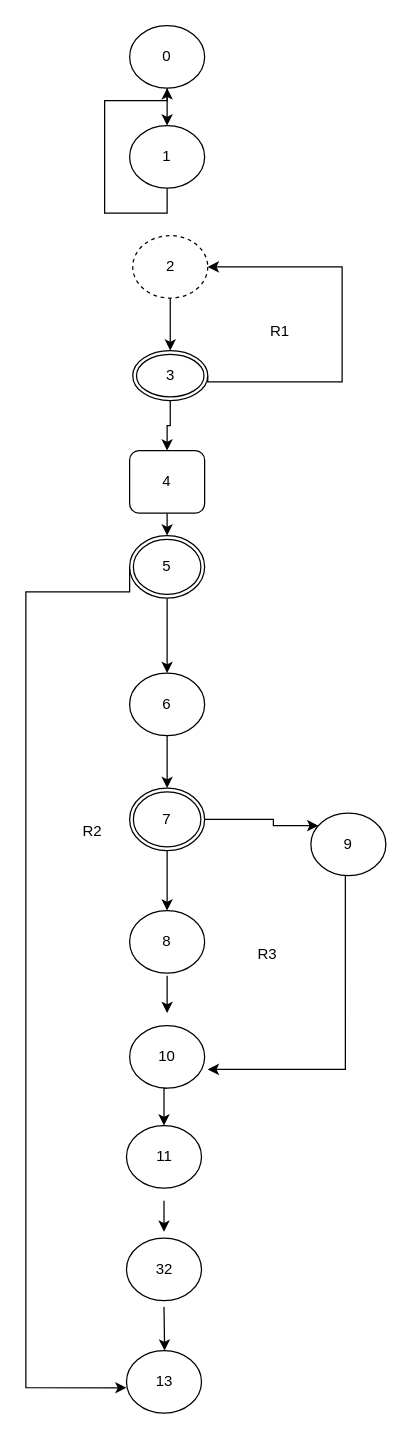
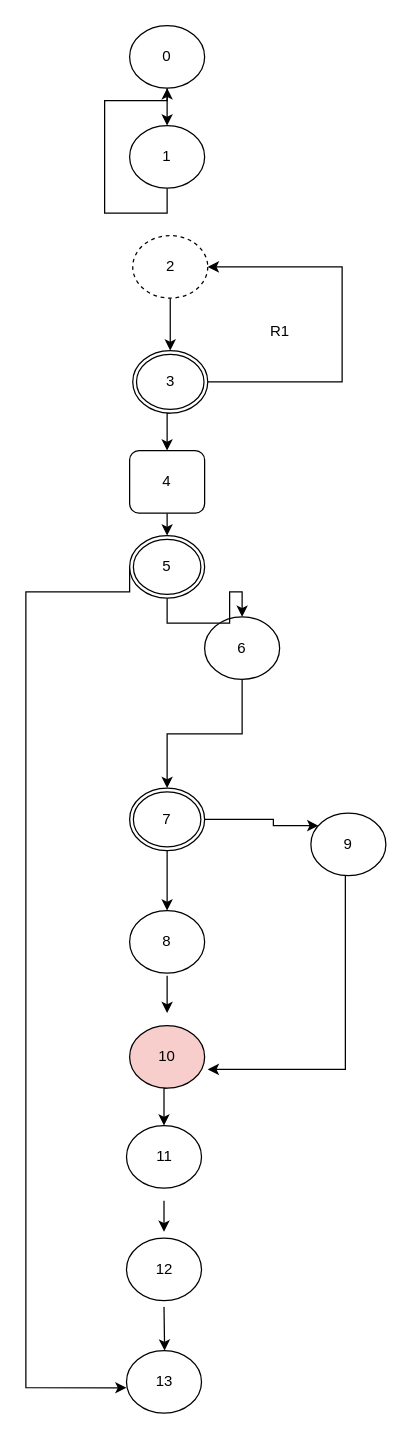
(170, 376) -> (170, 382)
(167, 704) -> (242, 648)
(92, 832) -> none
(267, 954) -> none
(167, 1057) -> (167, 1057)
(164, 1269) -> (164, 1269)
